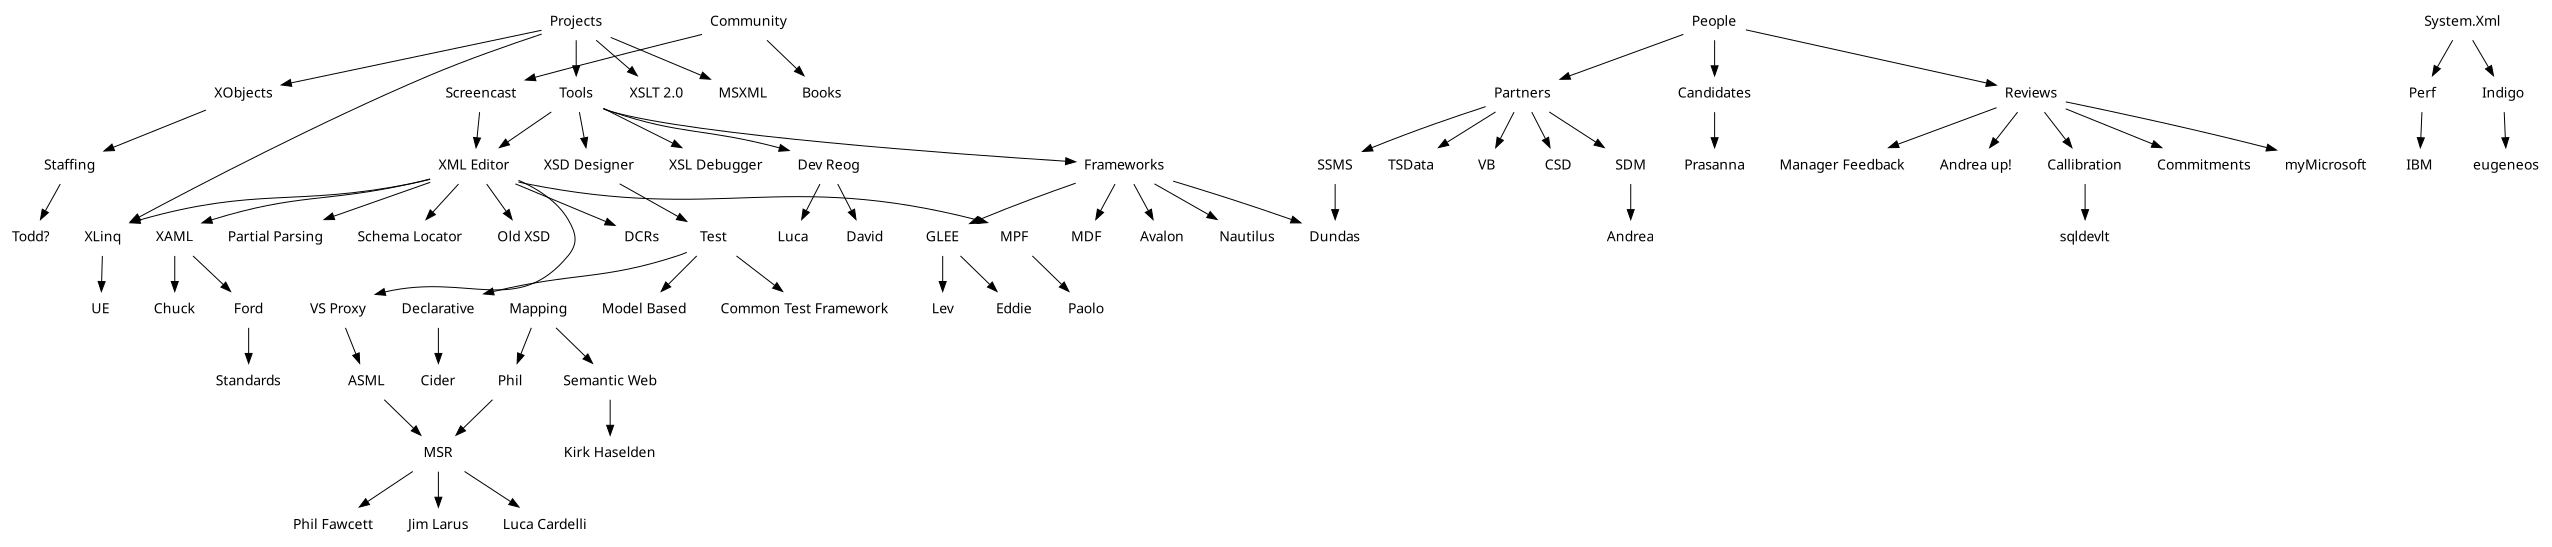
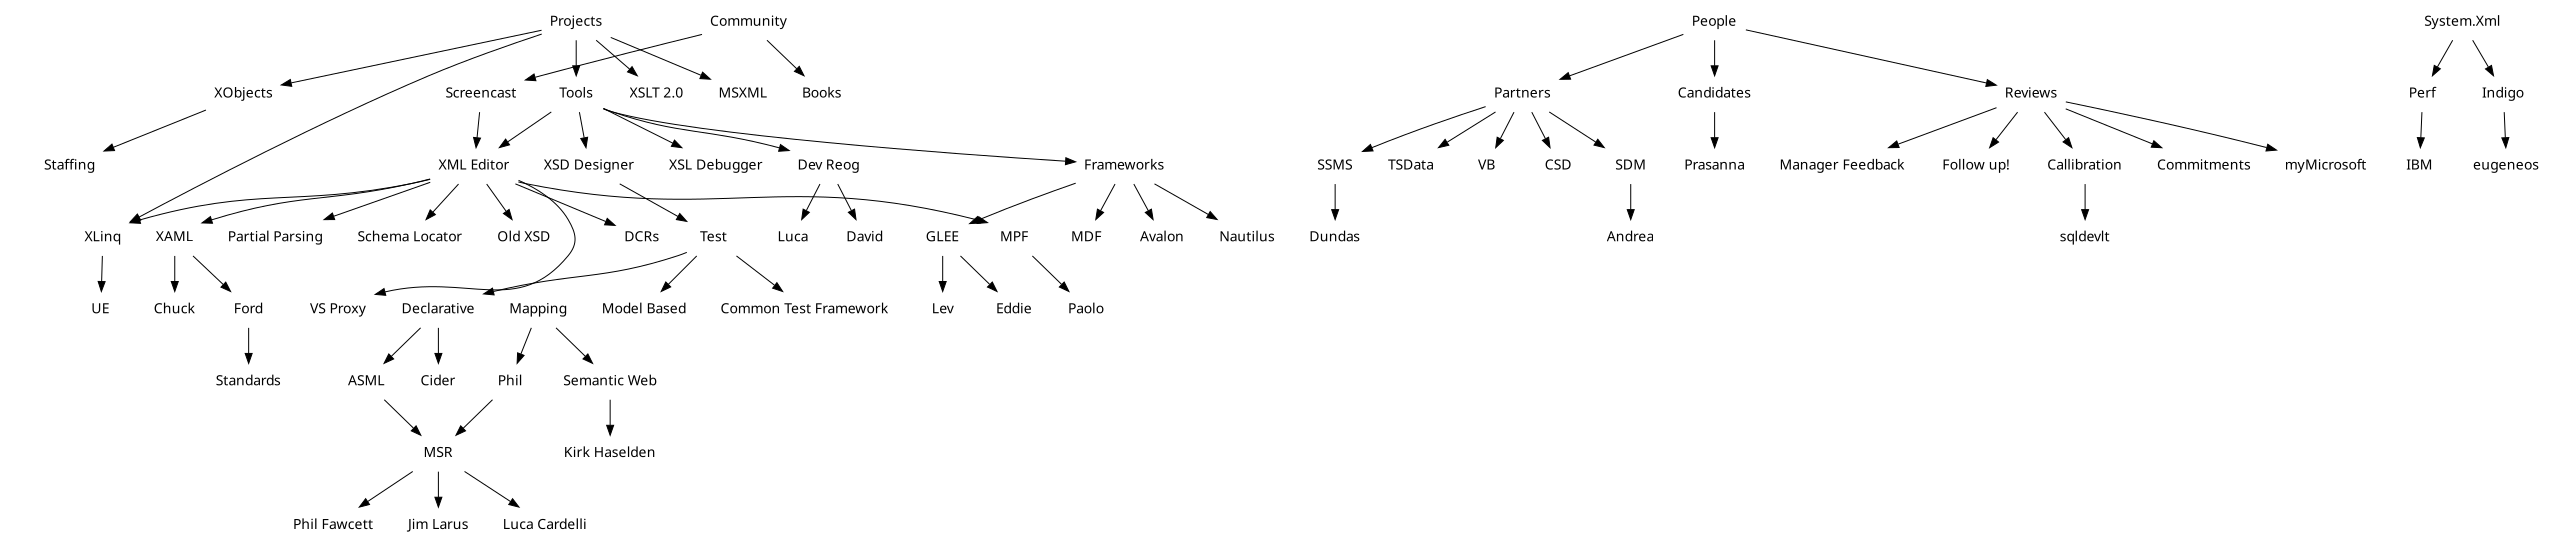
(1976, 166) -> (1976, 166)
(1232, 200) -> none
(31, 238) -> none
(351, 341) -> (406, 342)
